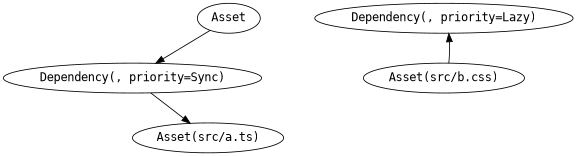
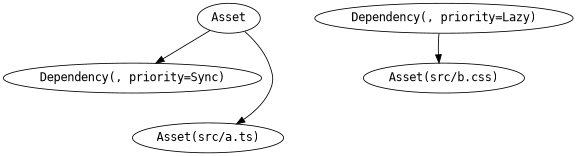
(449, 52) -> (438, 44)
(167, 106) -> (273, 76)
